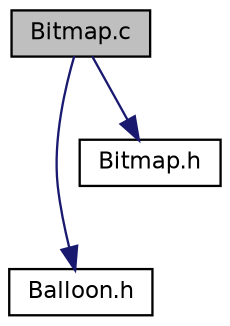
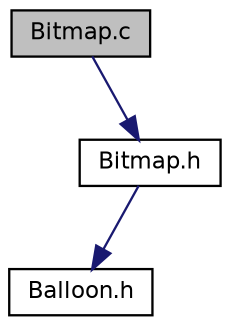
(57, 151) -> (121, 218)
